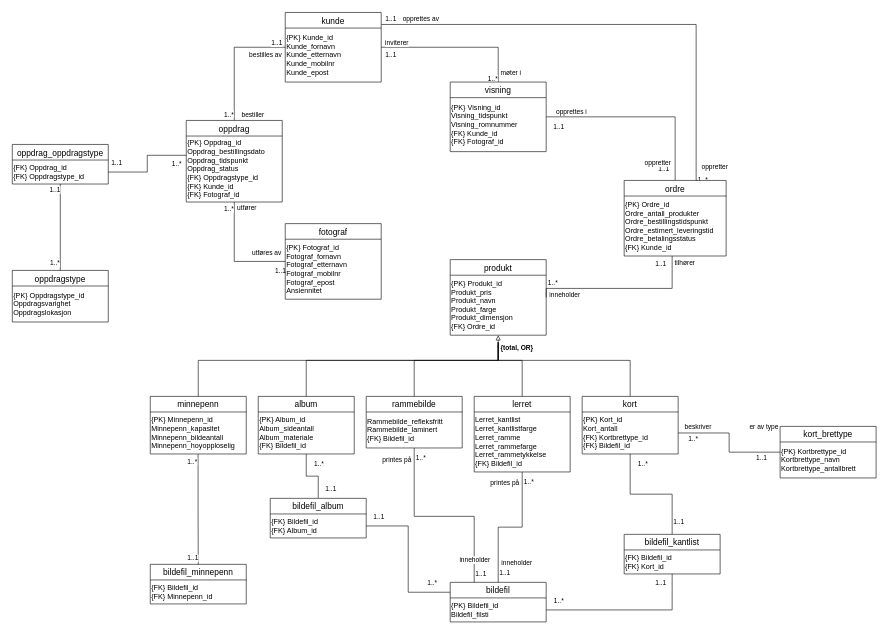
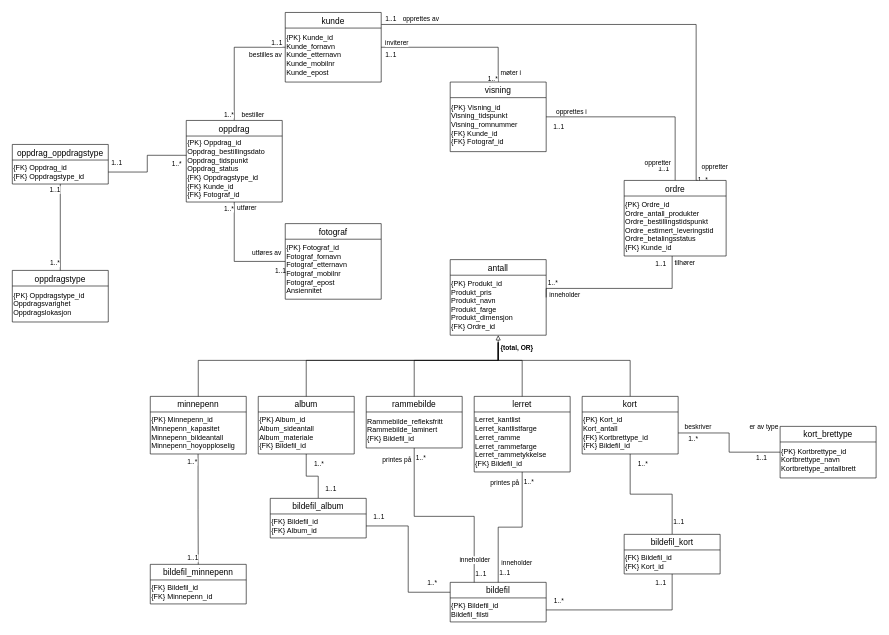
(498, 268) -> (498, 268)
(672, 543) -> (672, 543)
